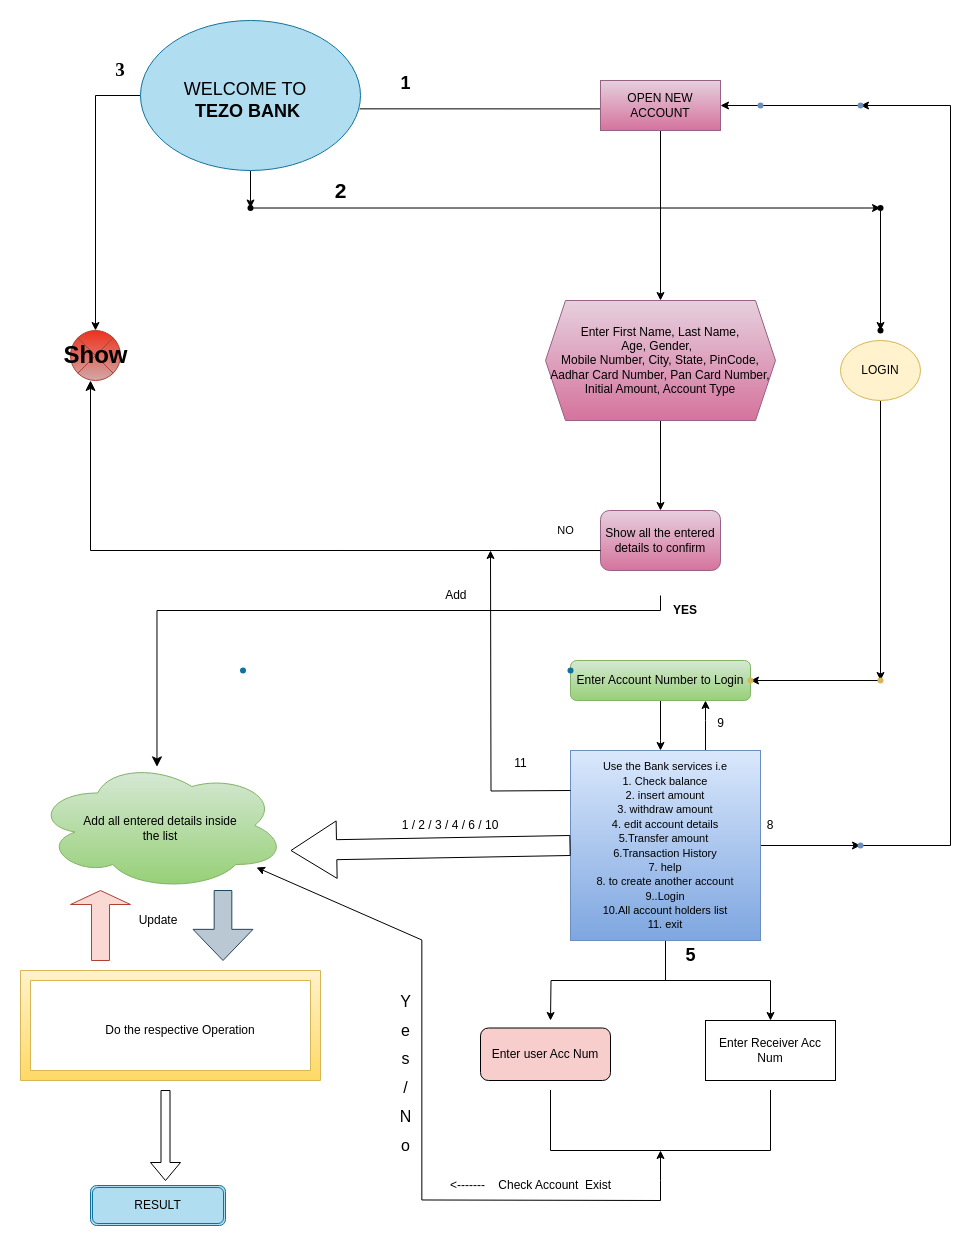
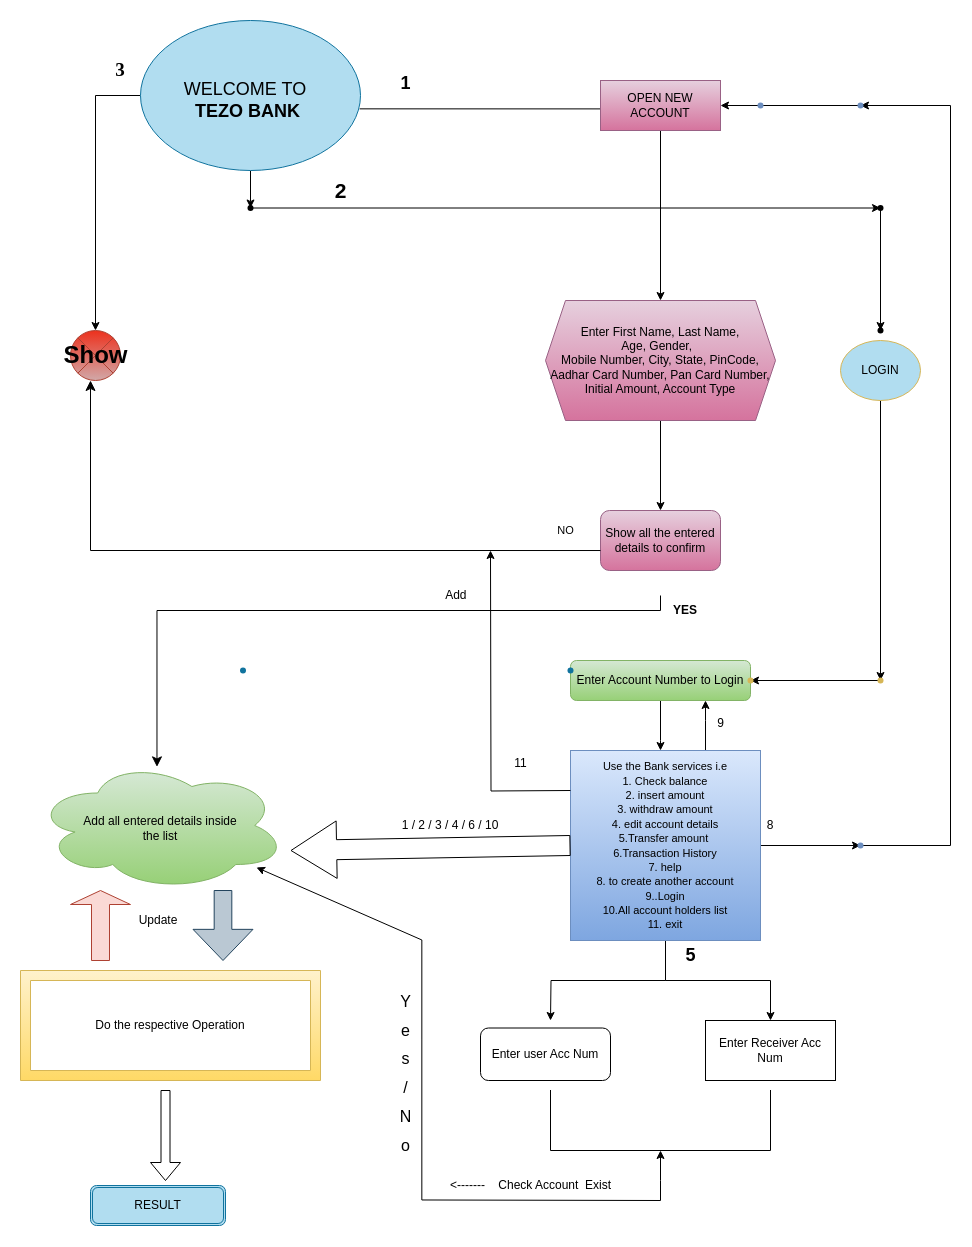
(881, 371) -> (881, 371)
(181, 1031) -> (171, 1026)
(546, 1054) -> (546, 1054)
